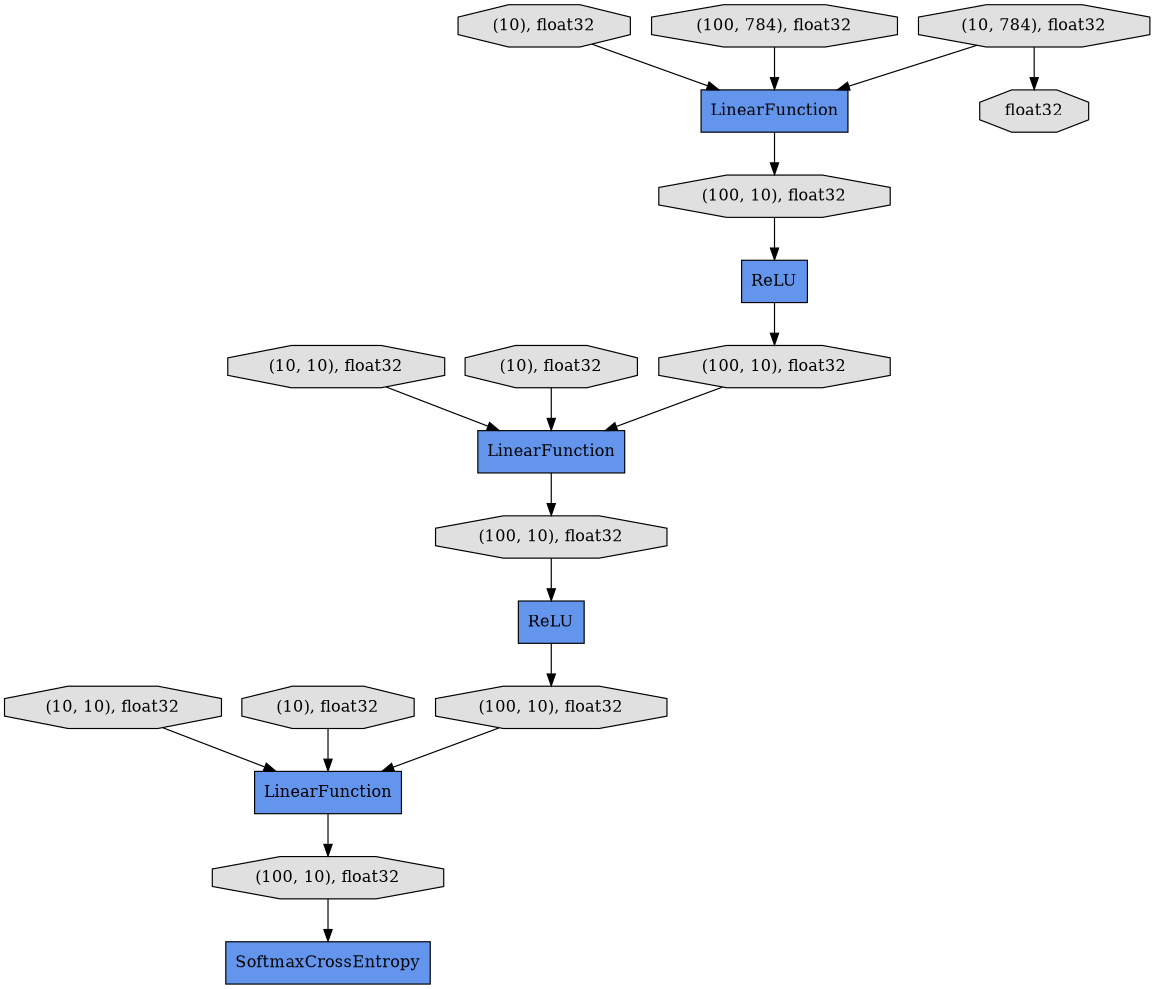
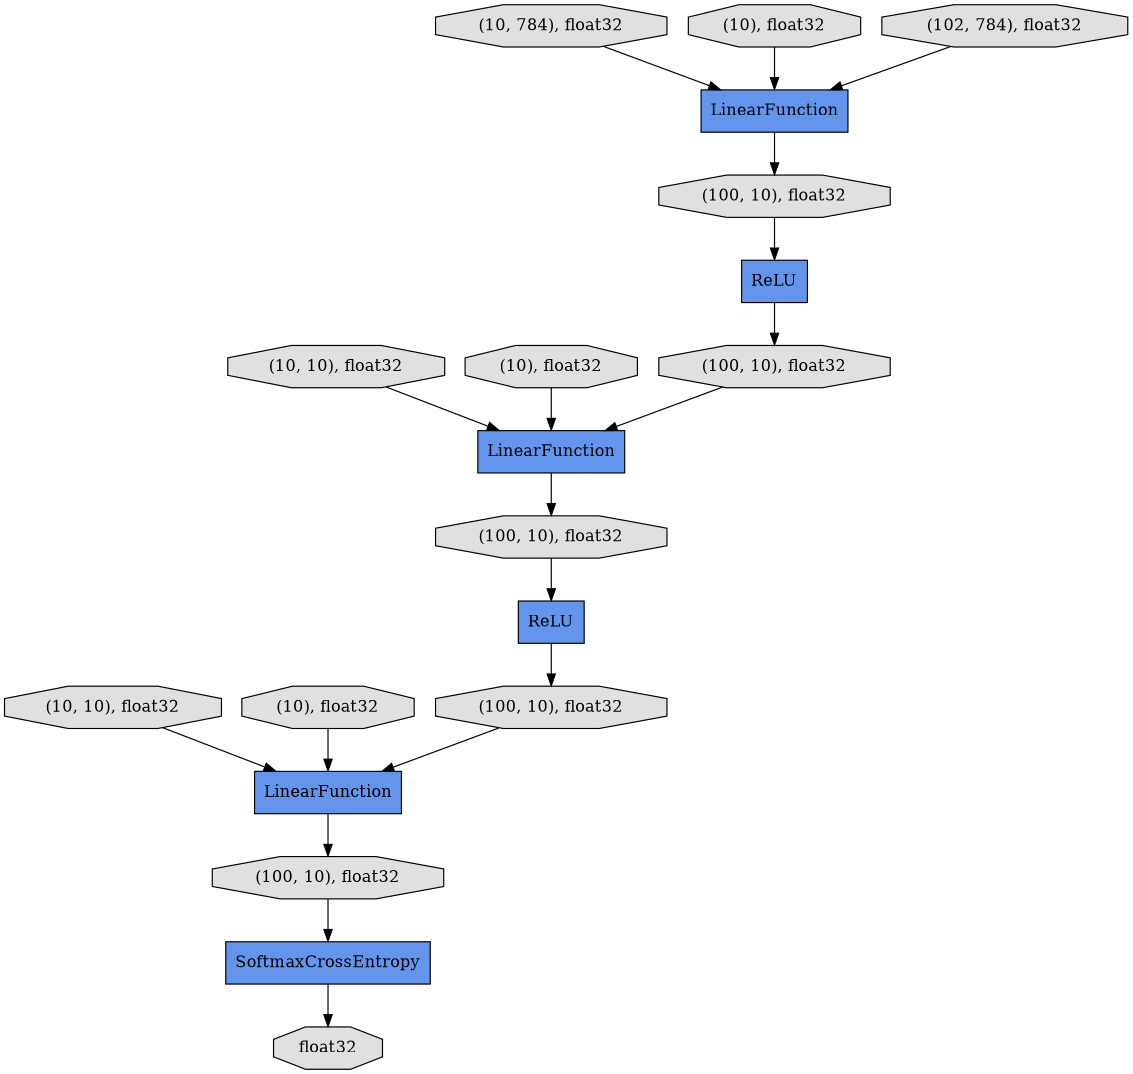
(775, 26) -> (1005, 26)
(1034, 62) -> (328, 999)
